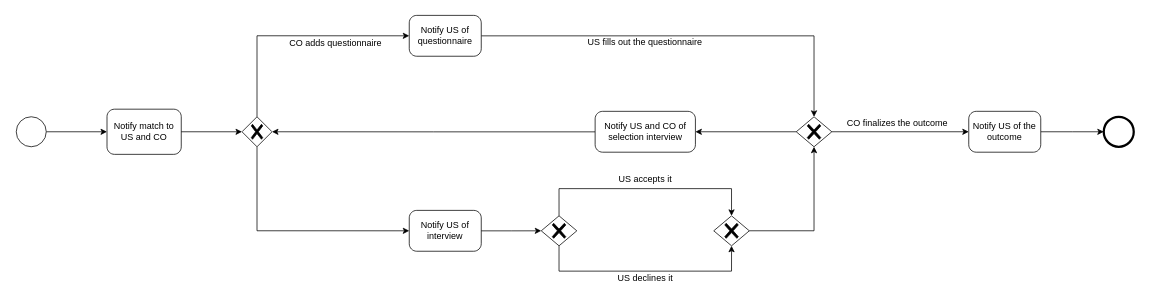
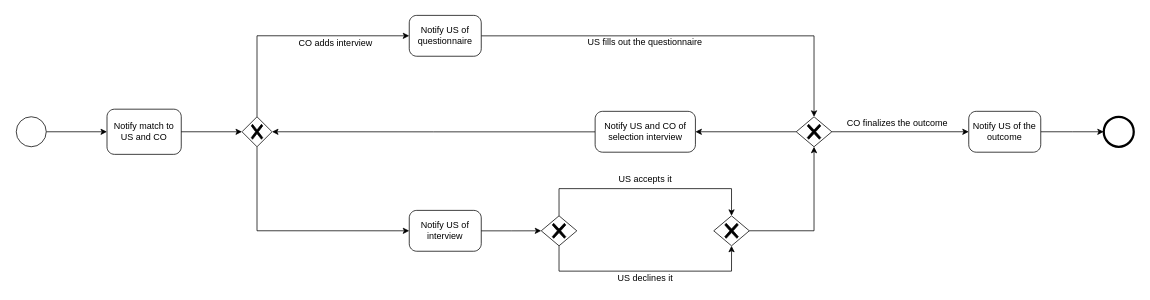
(336, 43) -> (336, 43)
